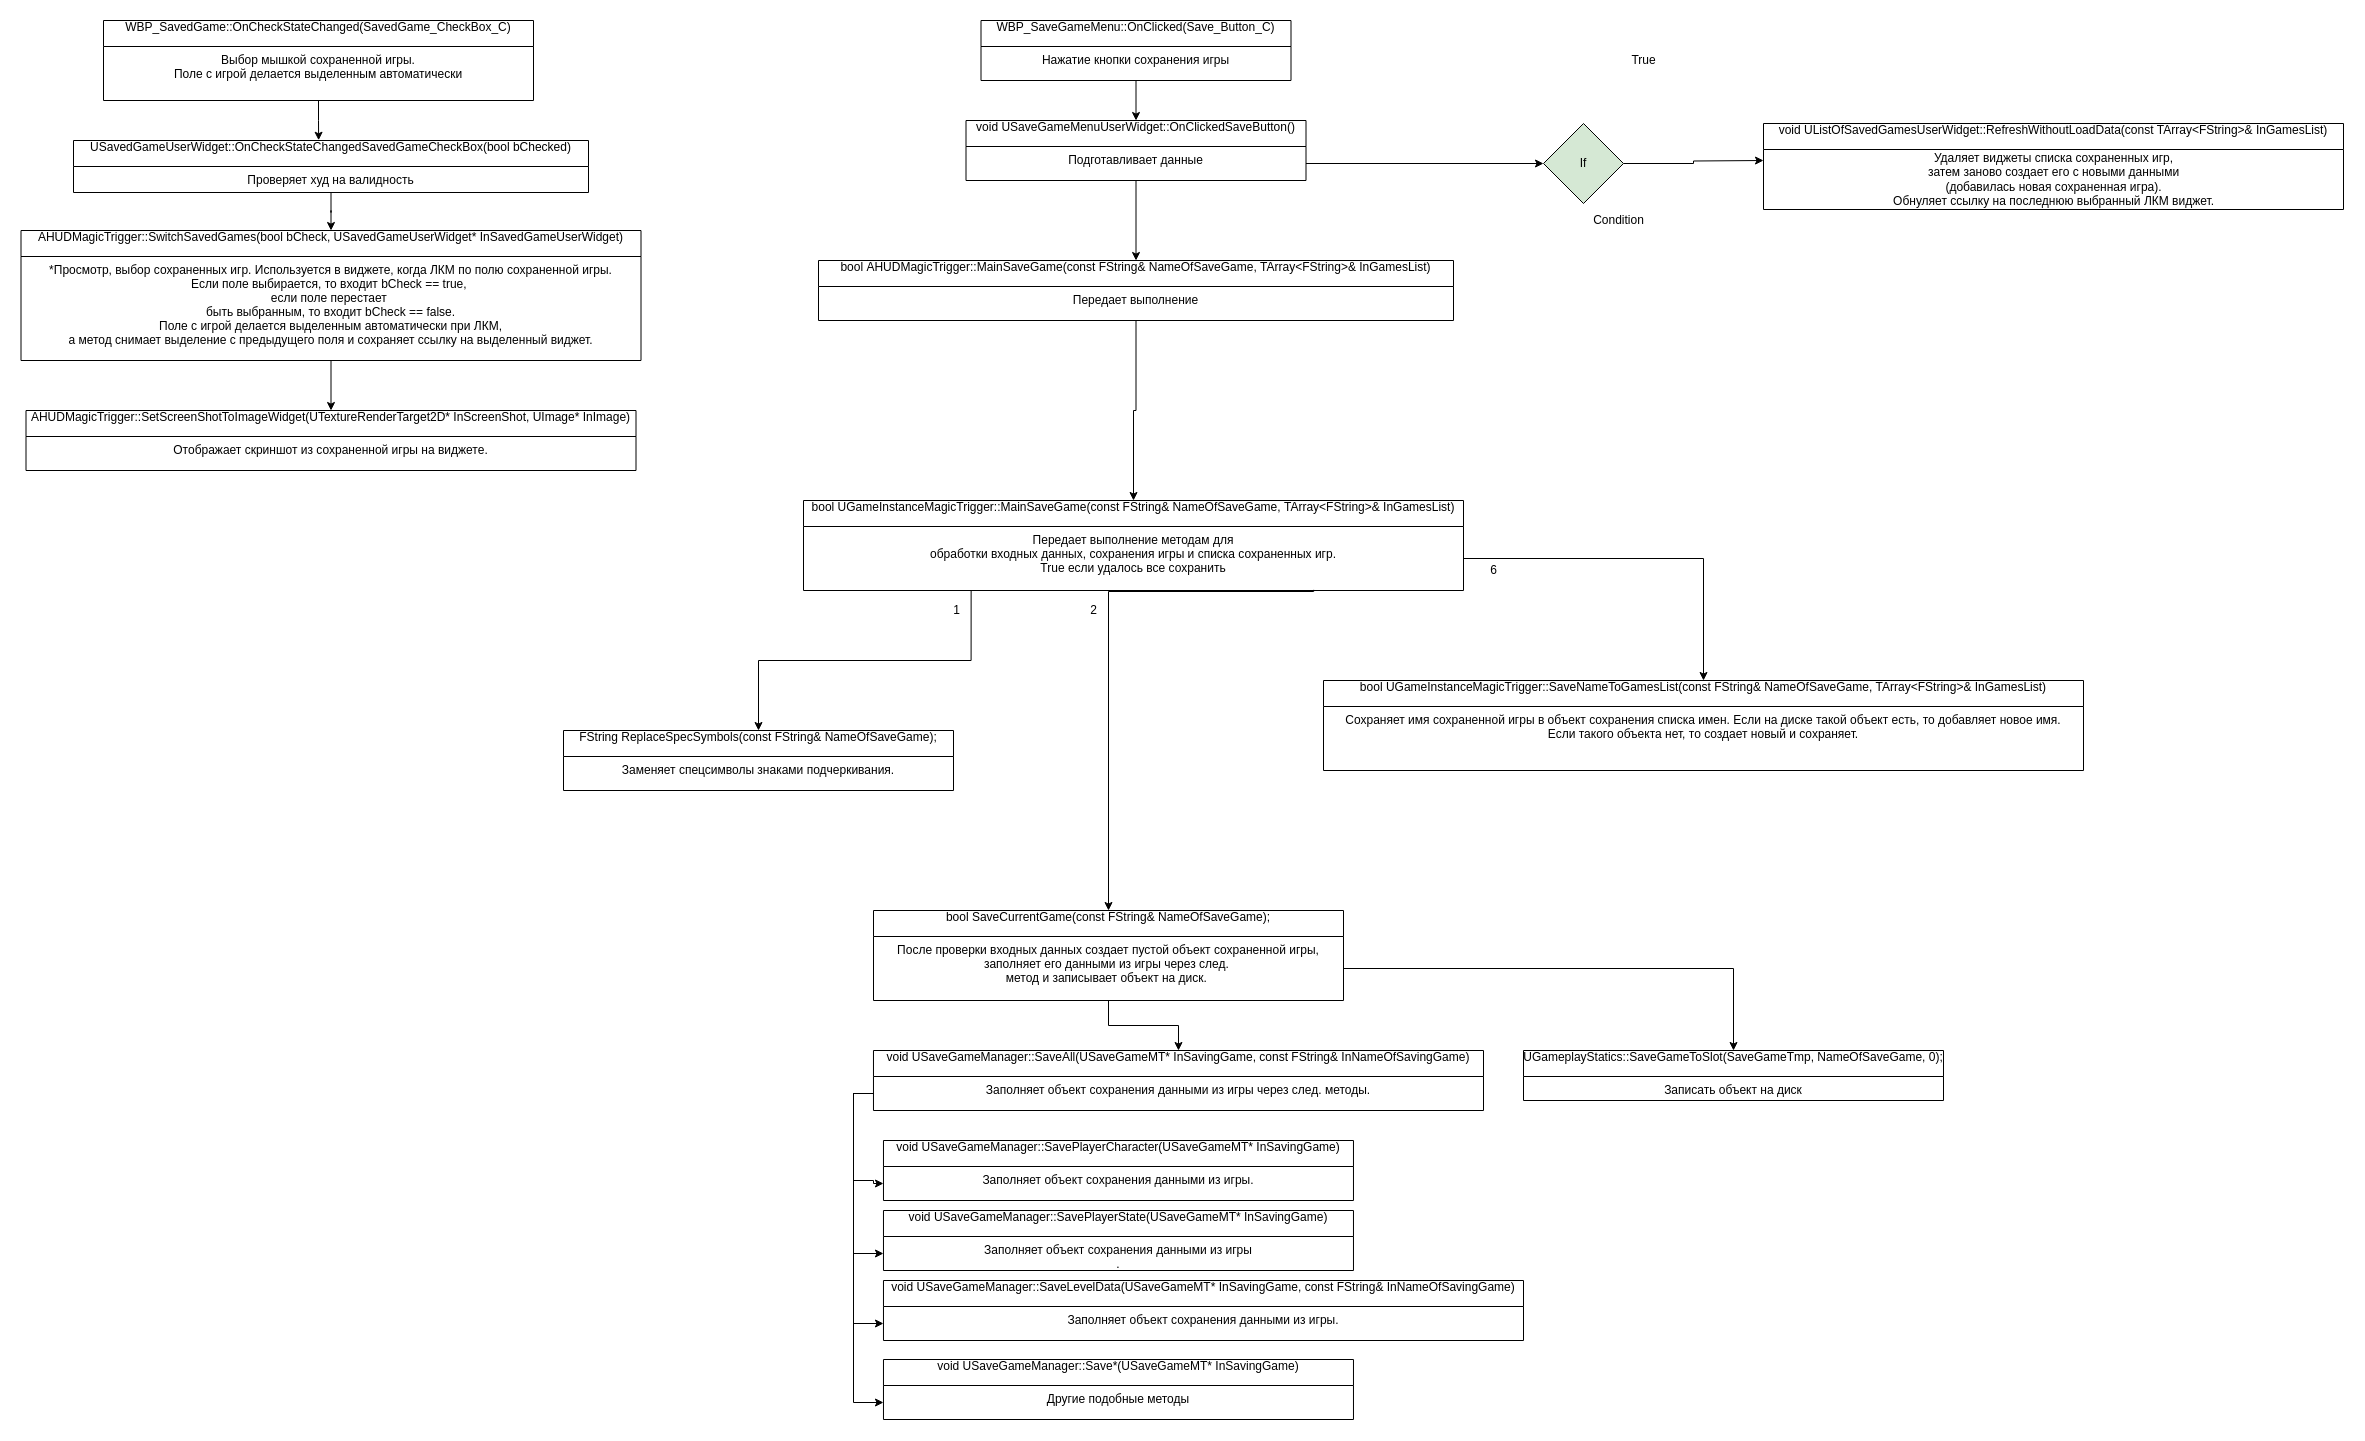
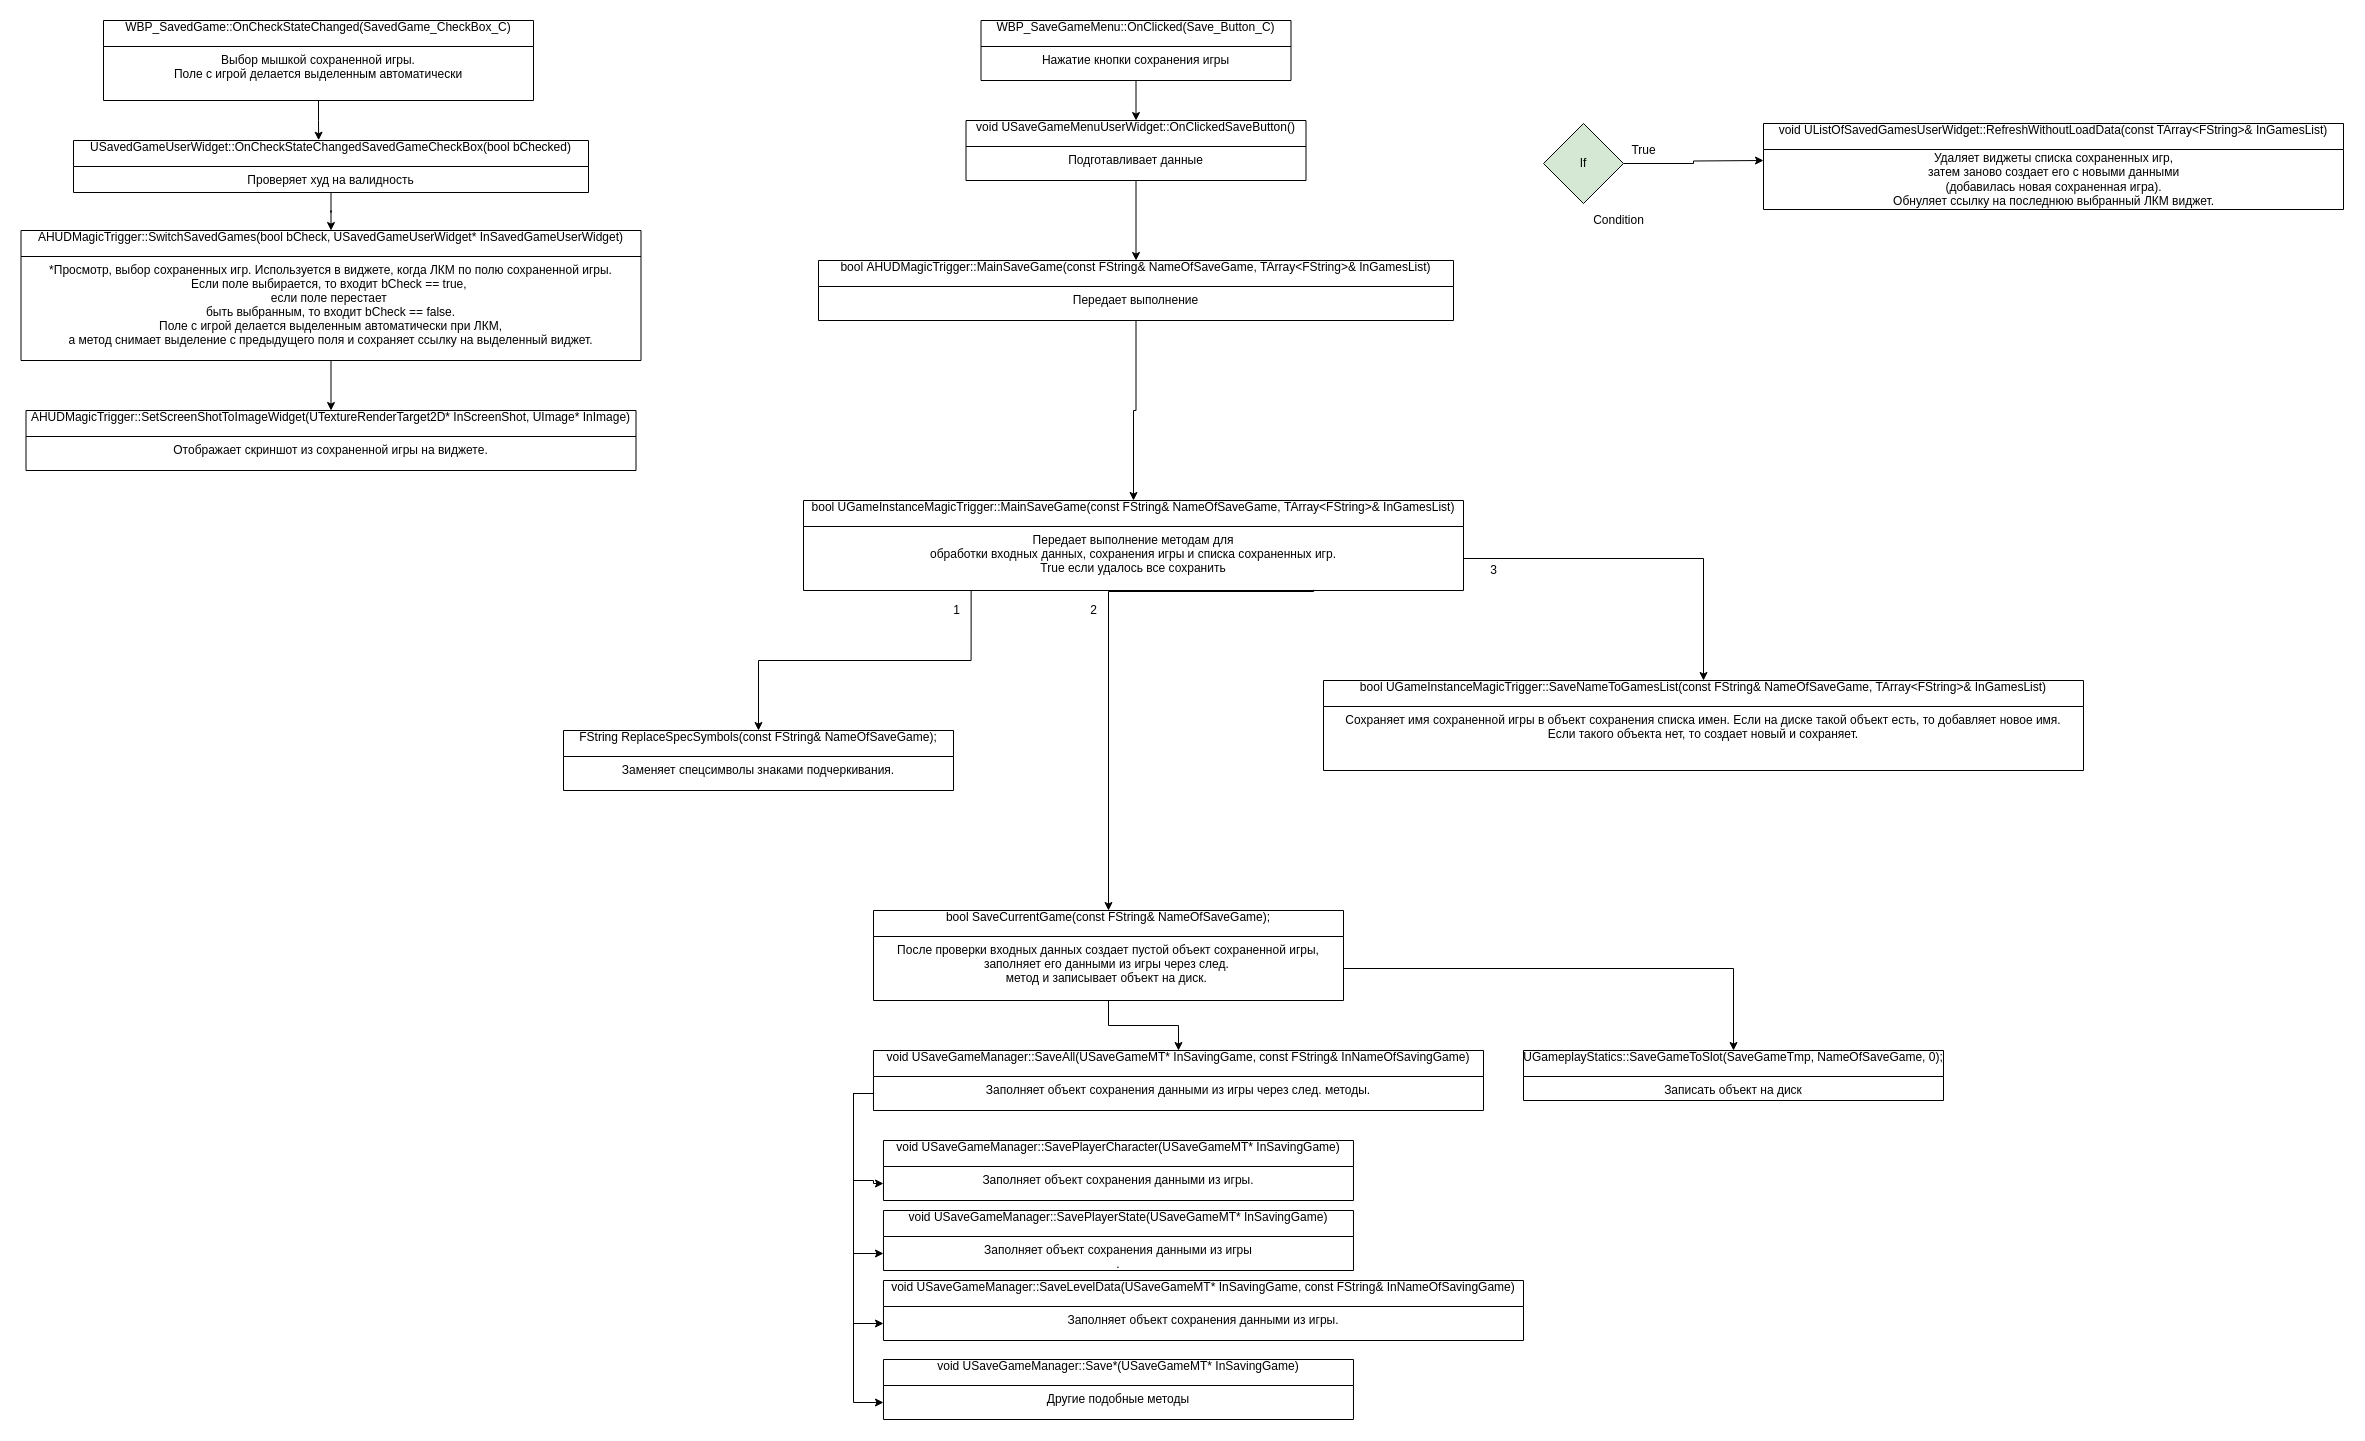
(1644, 61) -> (1644, 151)
(1421, 164) -> none
(1494, 571) -> (1494, 571)
